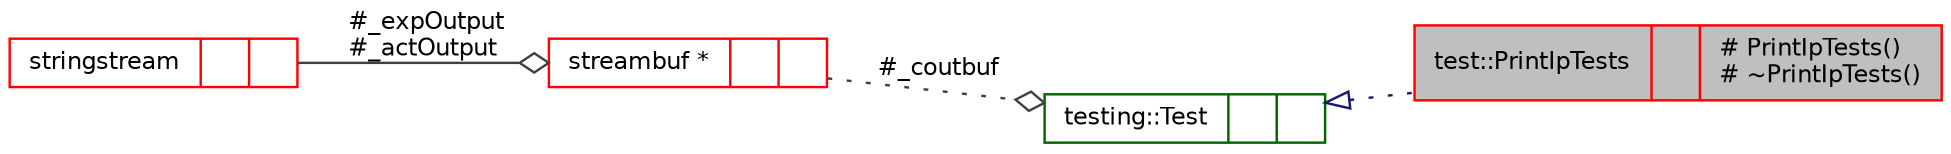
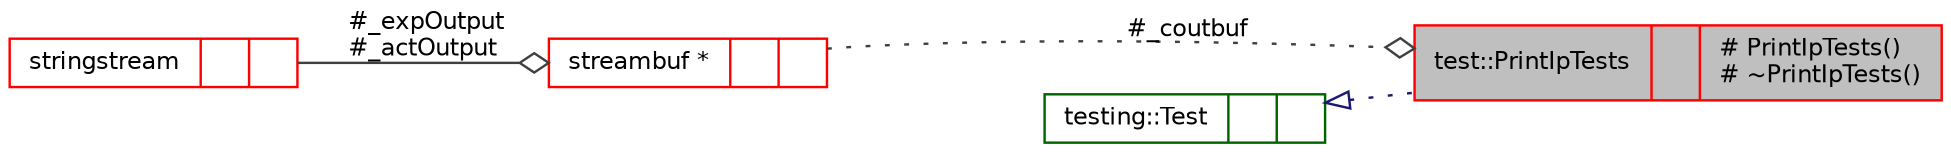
(921, 89) -> (1106, 41)
